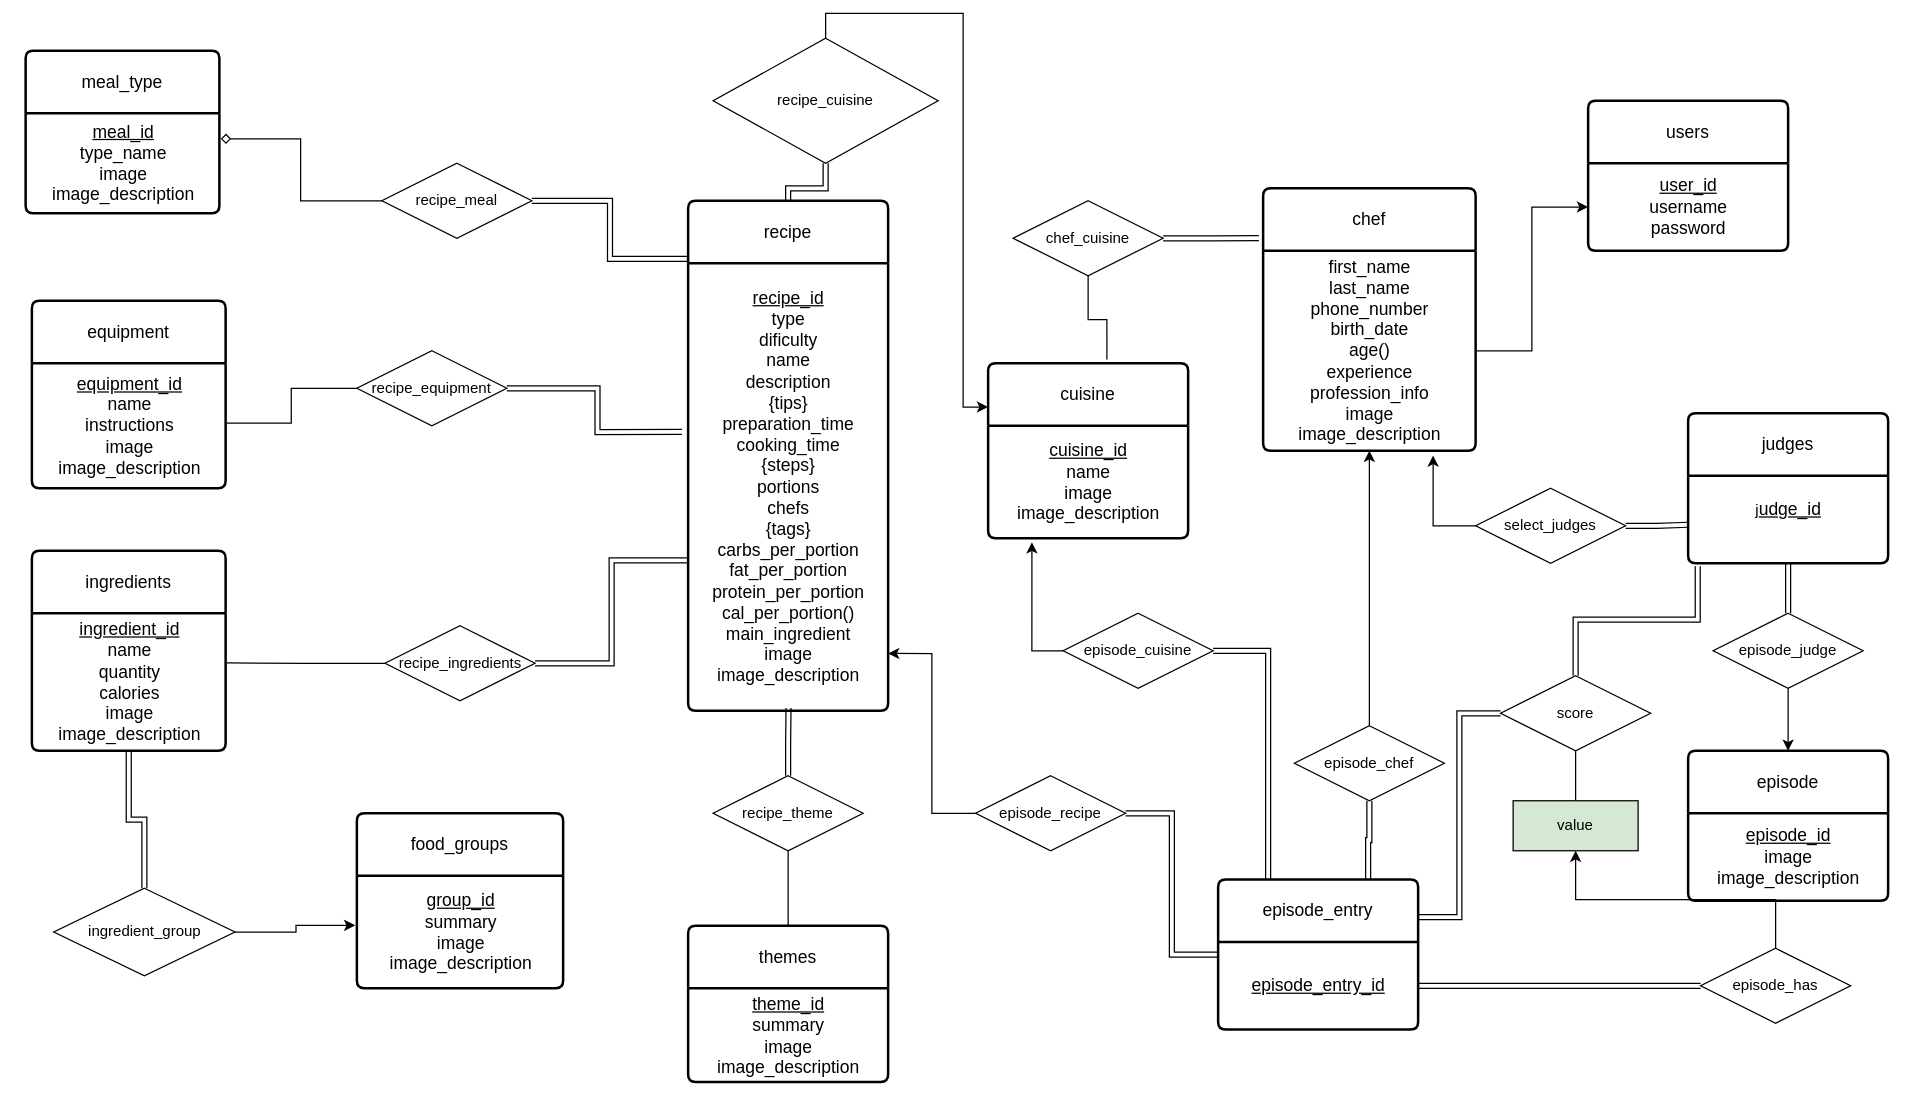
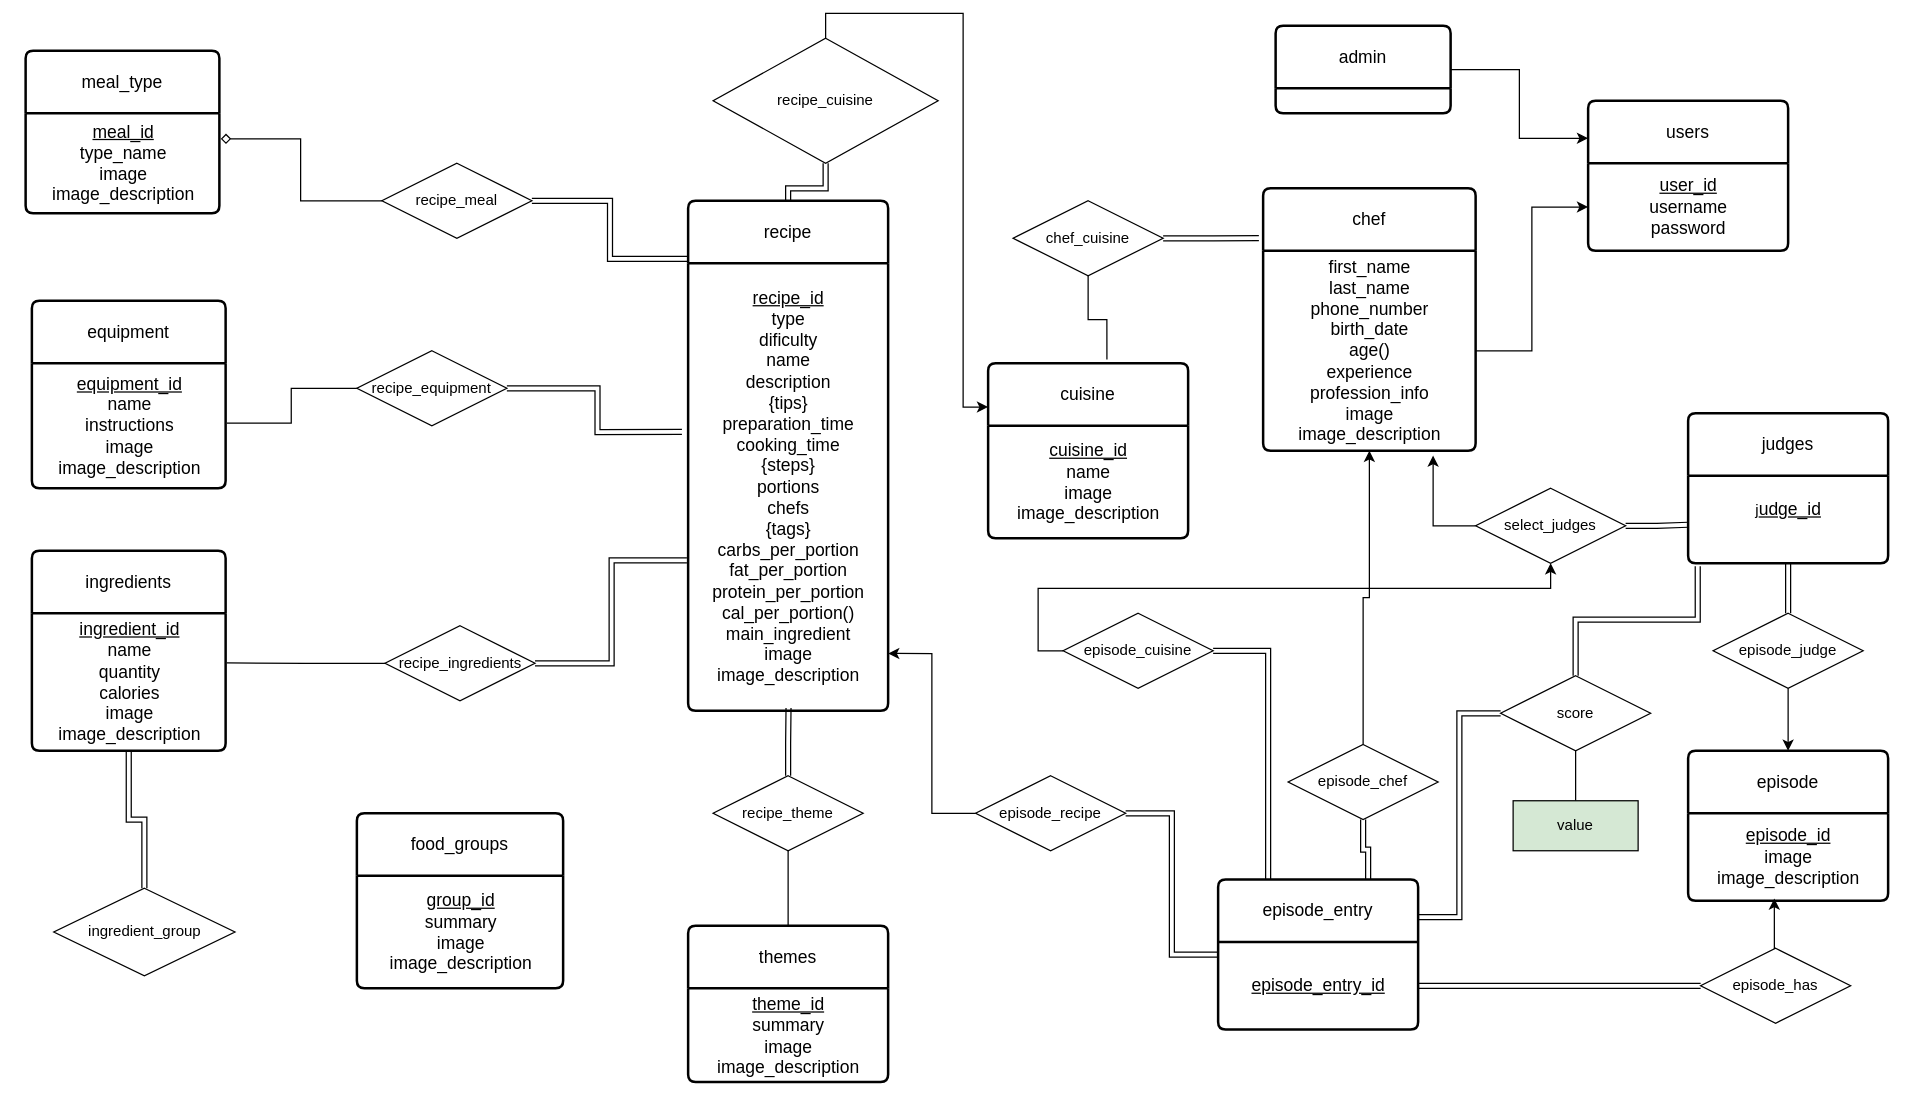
none -> (1363, 69)
none -> (1519, 100)
(1032, 604) -> (1270, 588)
(1369, 763) -> (1363, 782)
(1612, 899) -> (1774, 928)
(294, 932) -> none
